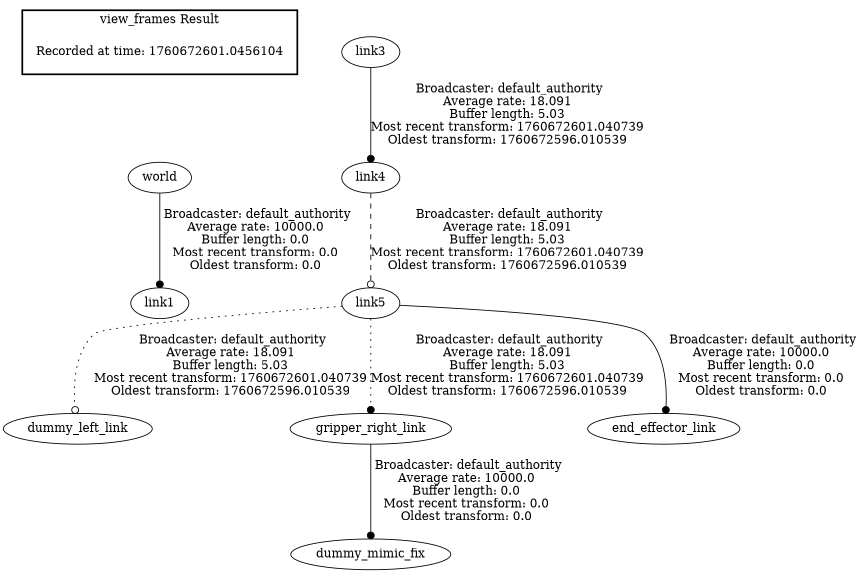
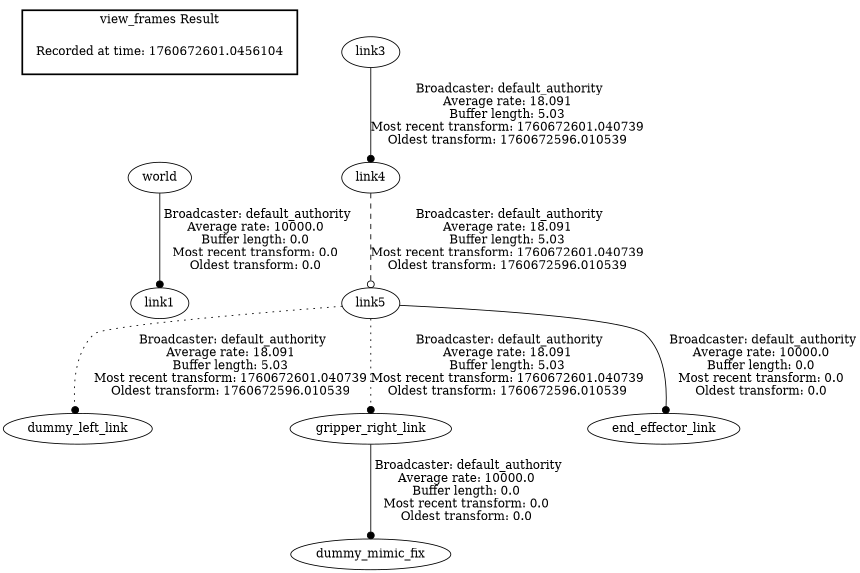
(179, 321) -> (179, 321)
